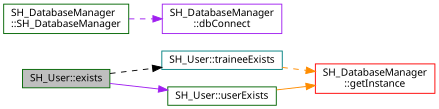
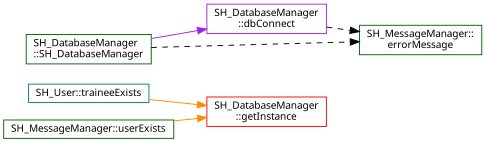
(141, 19) -> (174, 35)
none -> (421, 40)
(294, 69) -> (173, 102)
(66, 79) -> none
(222, 96) -> (89, 129)
